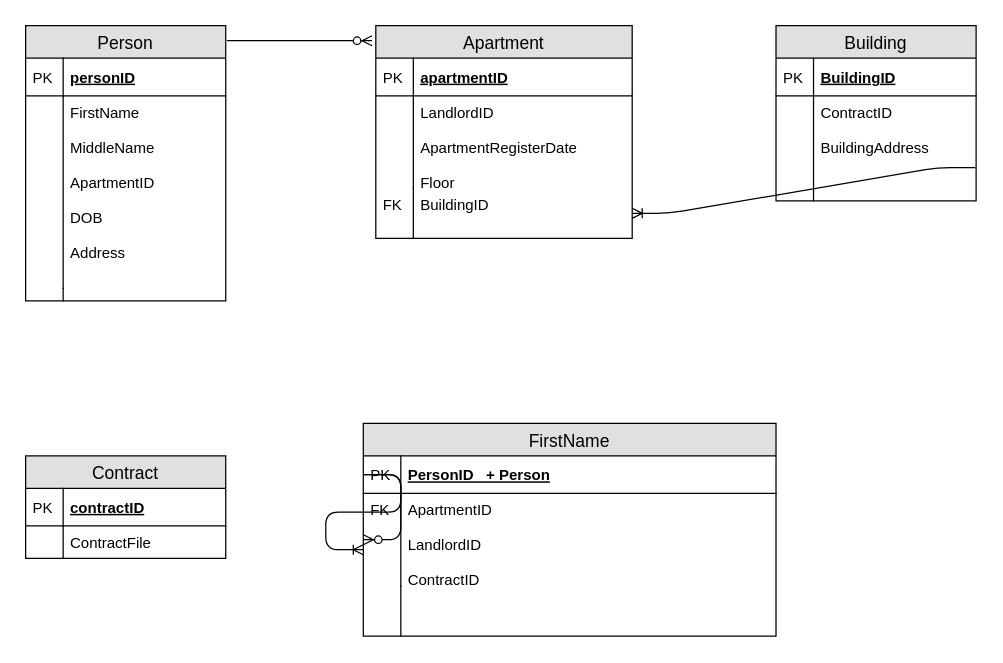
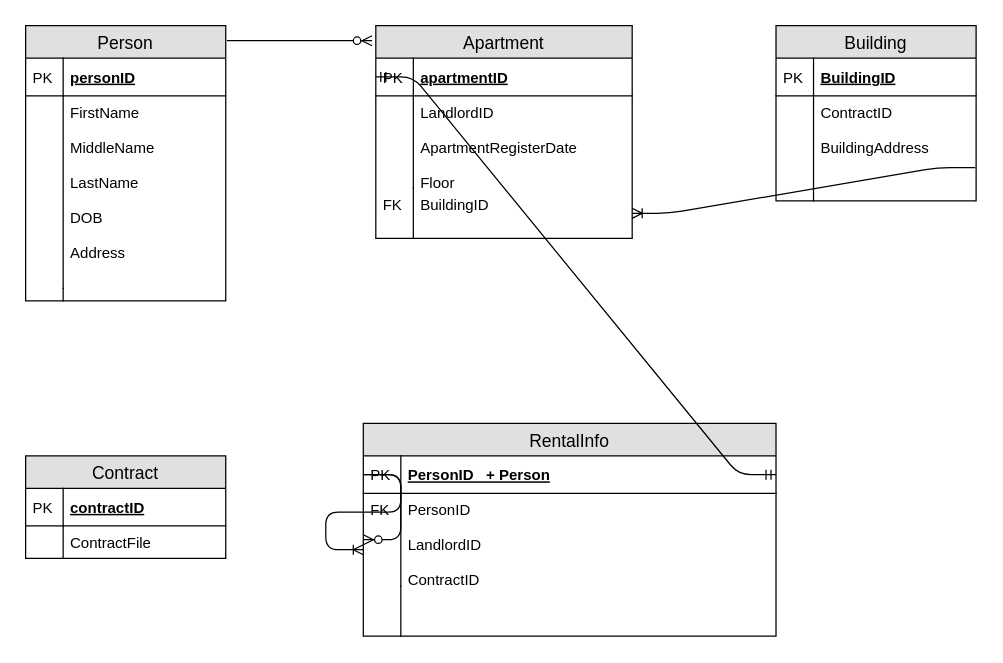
(106, 113) -> (106, 113)
none -> (632, 345)
(569, 440) -> (569, 440)
(454, 510) -> (441, 510)
